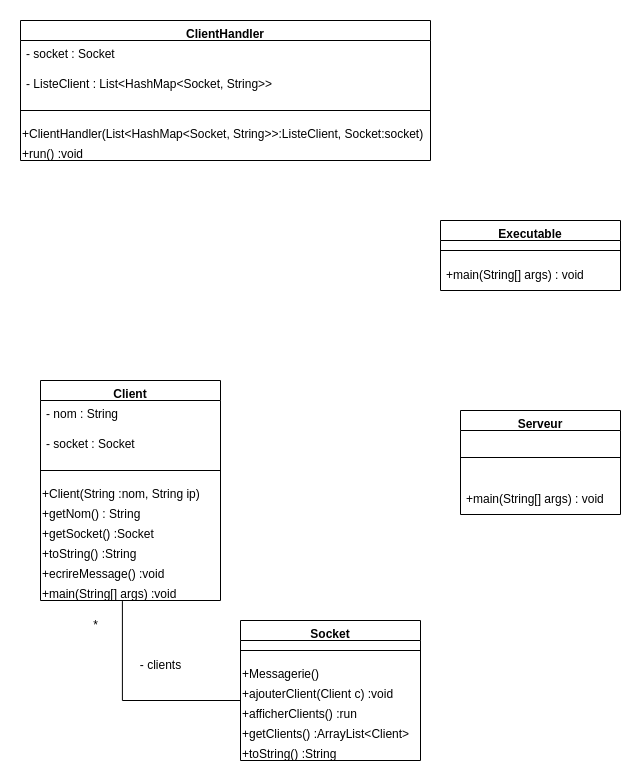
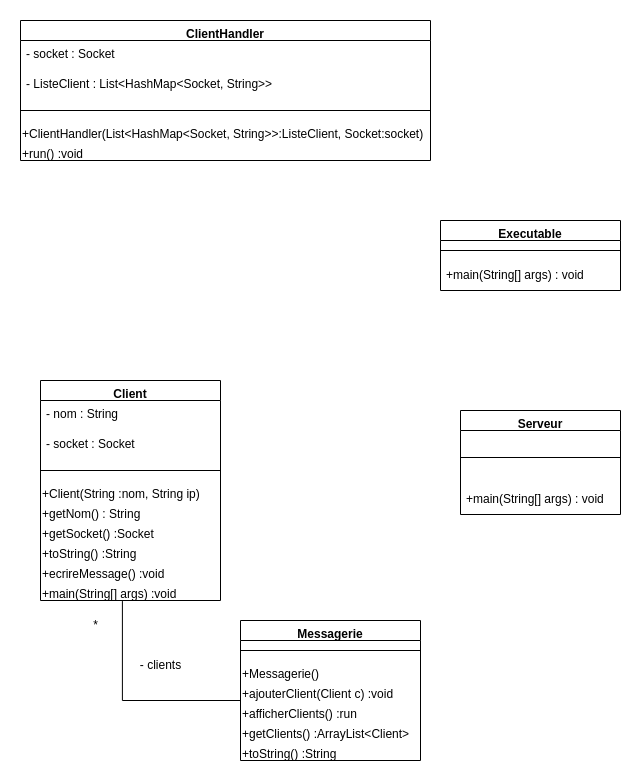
(330, 634) -> (330, 634)
